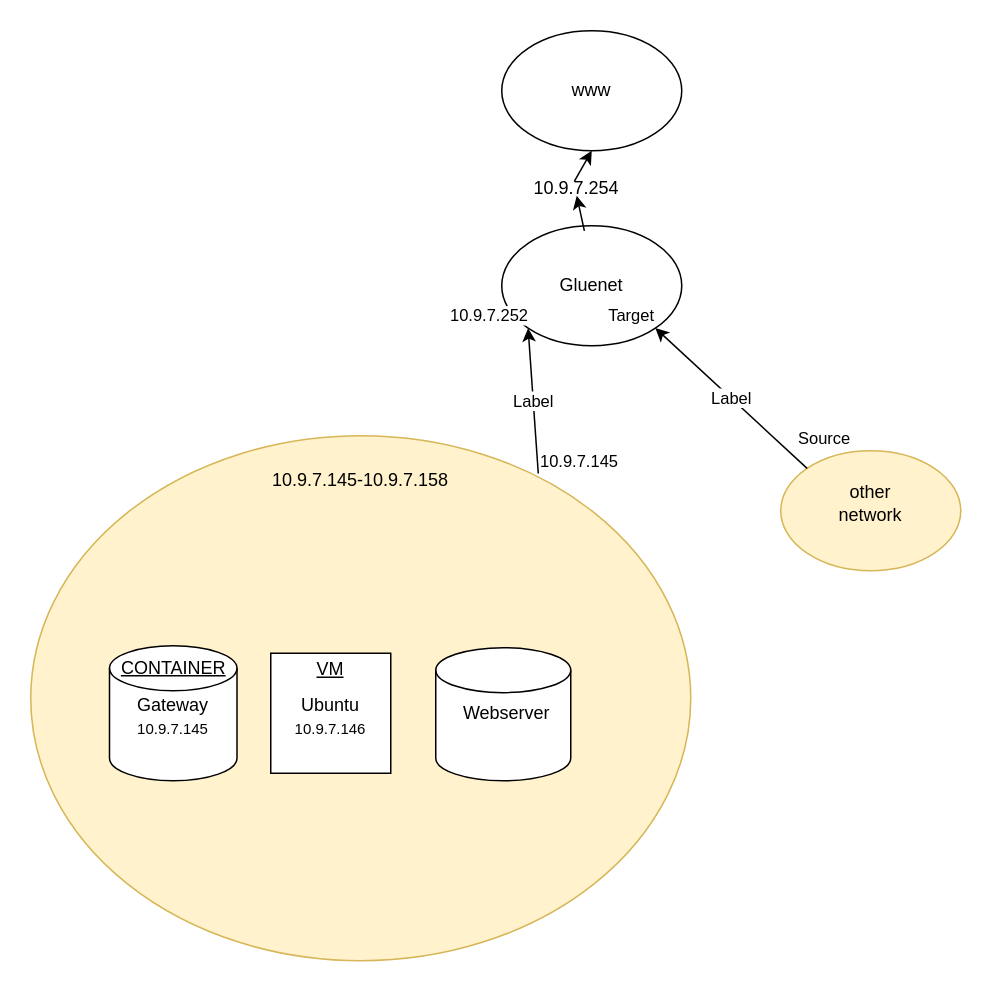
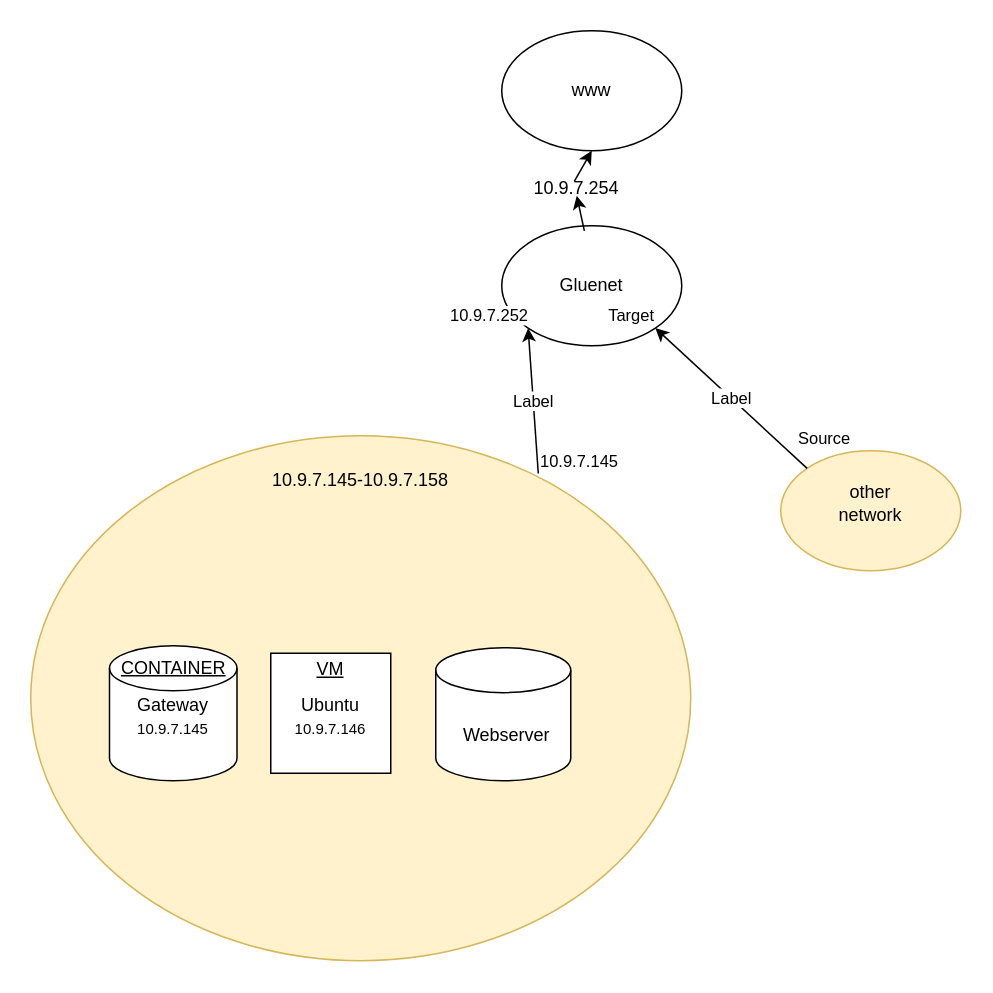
(507, 713) -> (507, 736)
